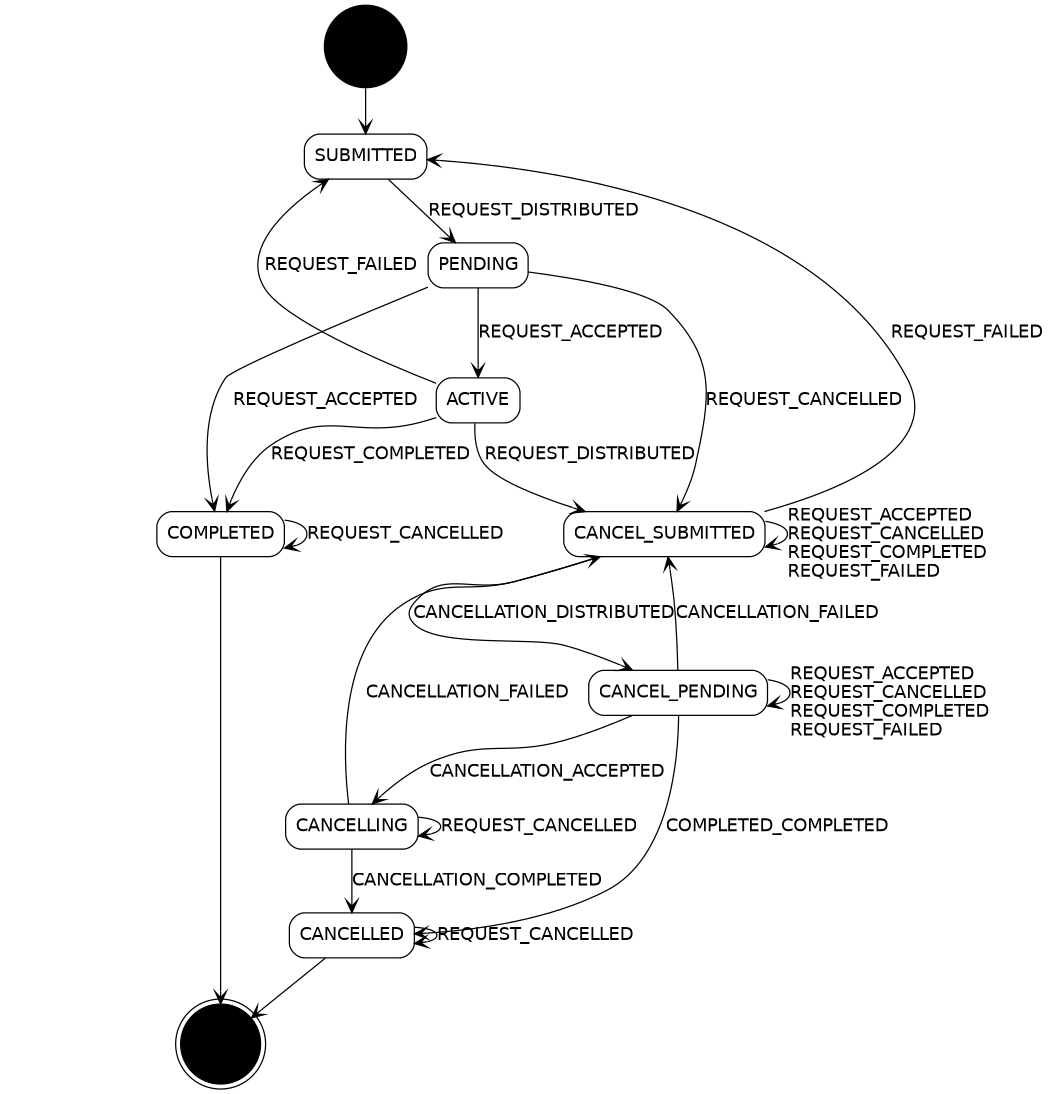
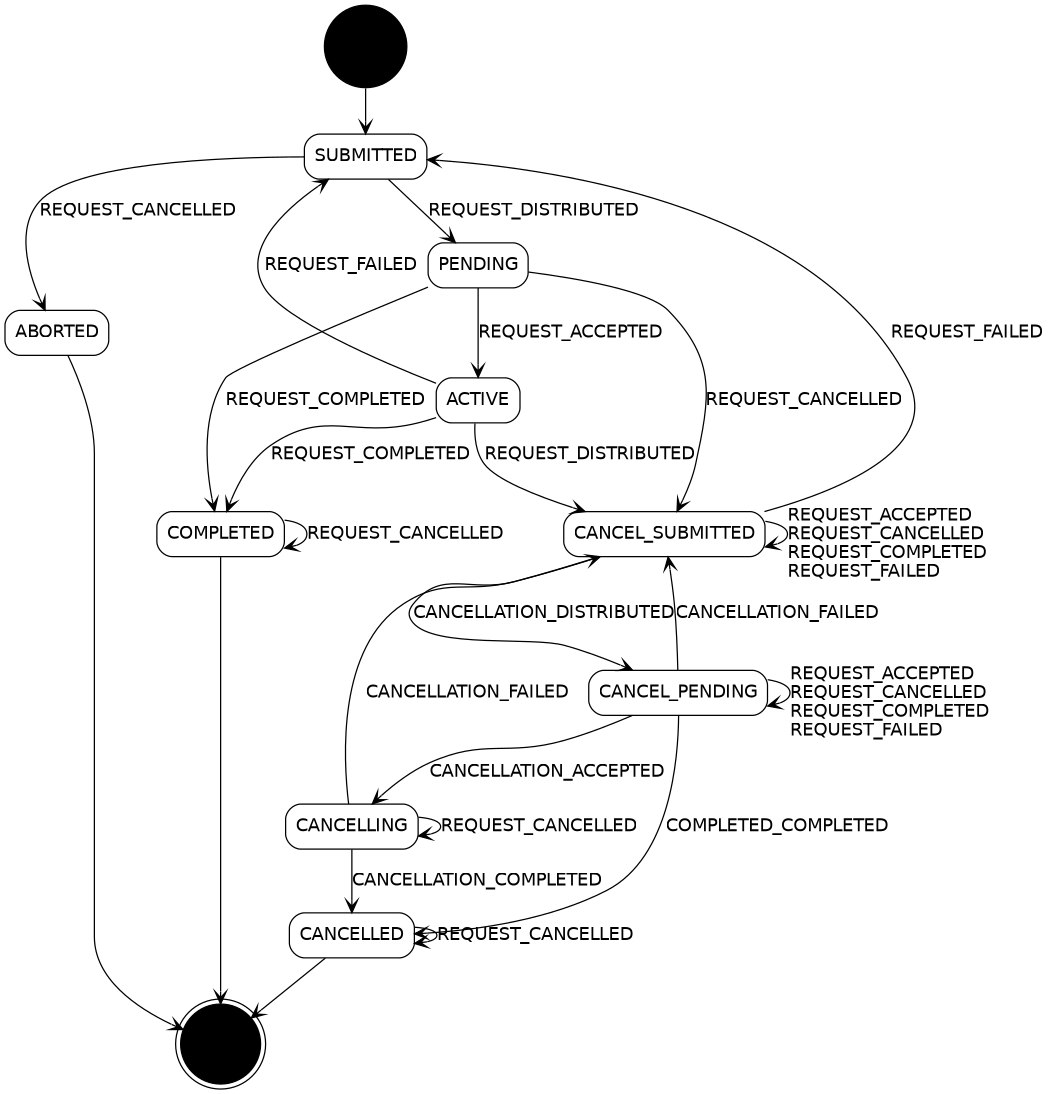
none -> (57, 333)
(326, 400) -> (326, 400)
